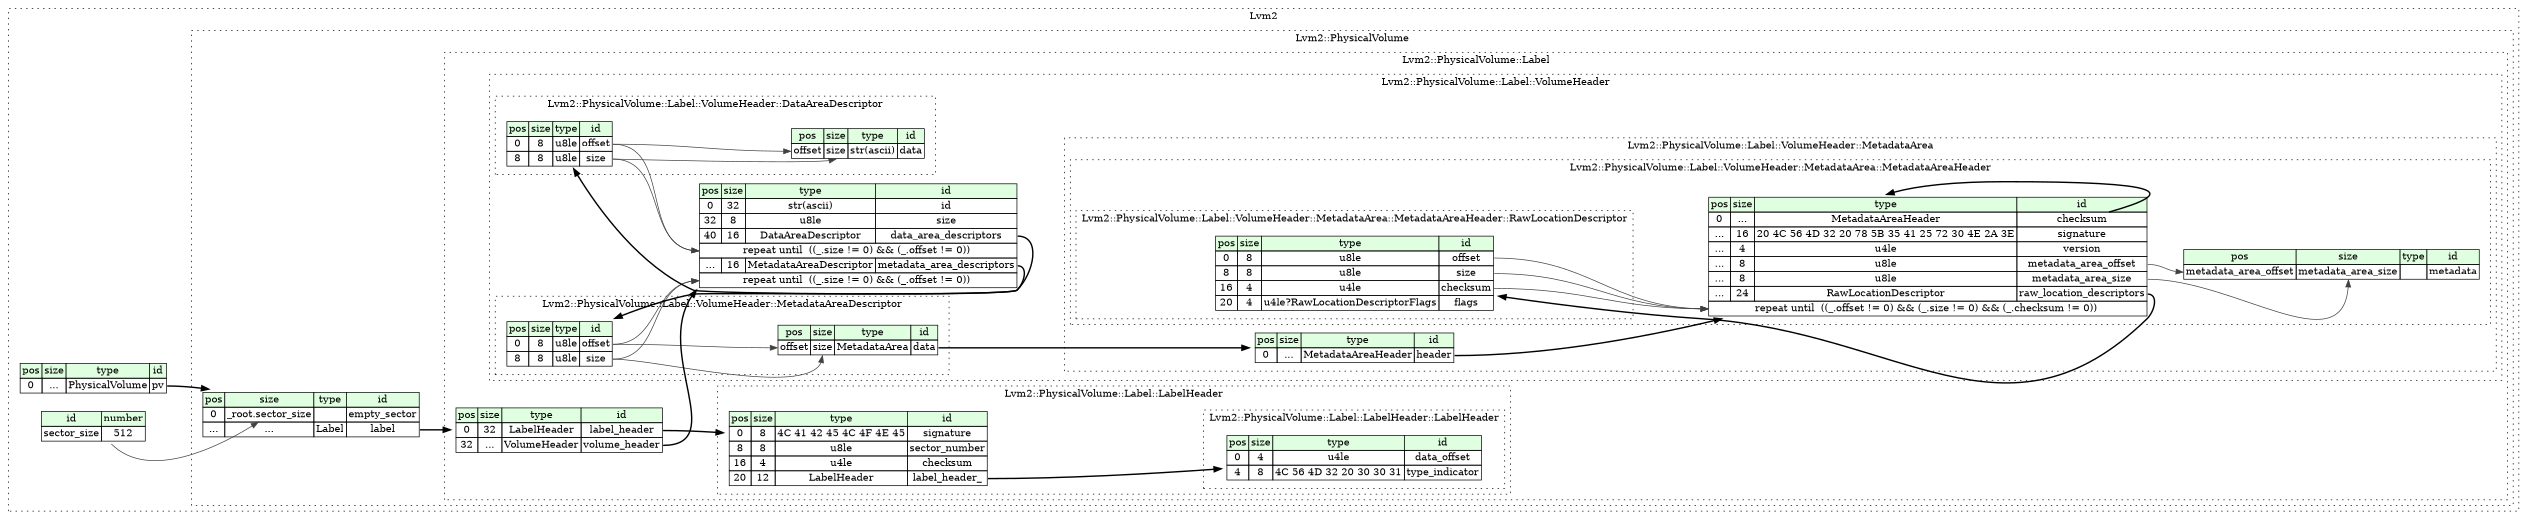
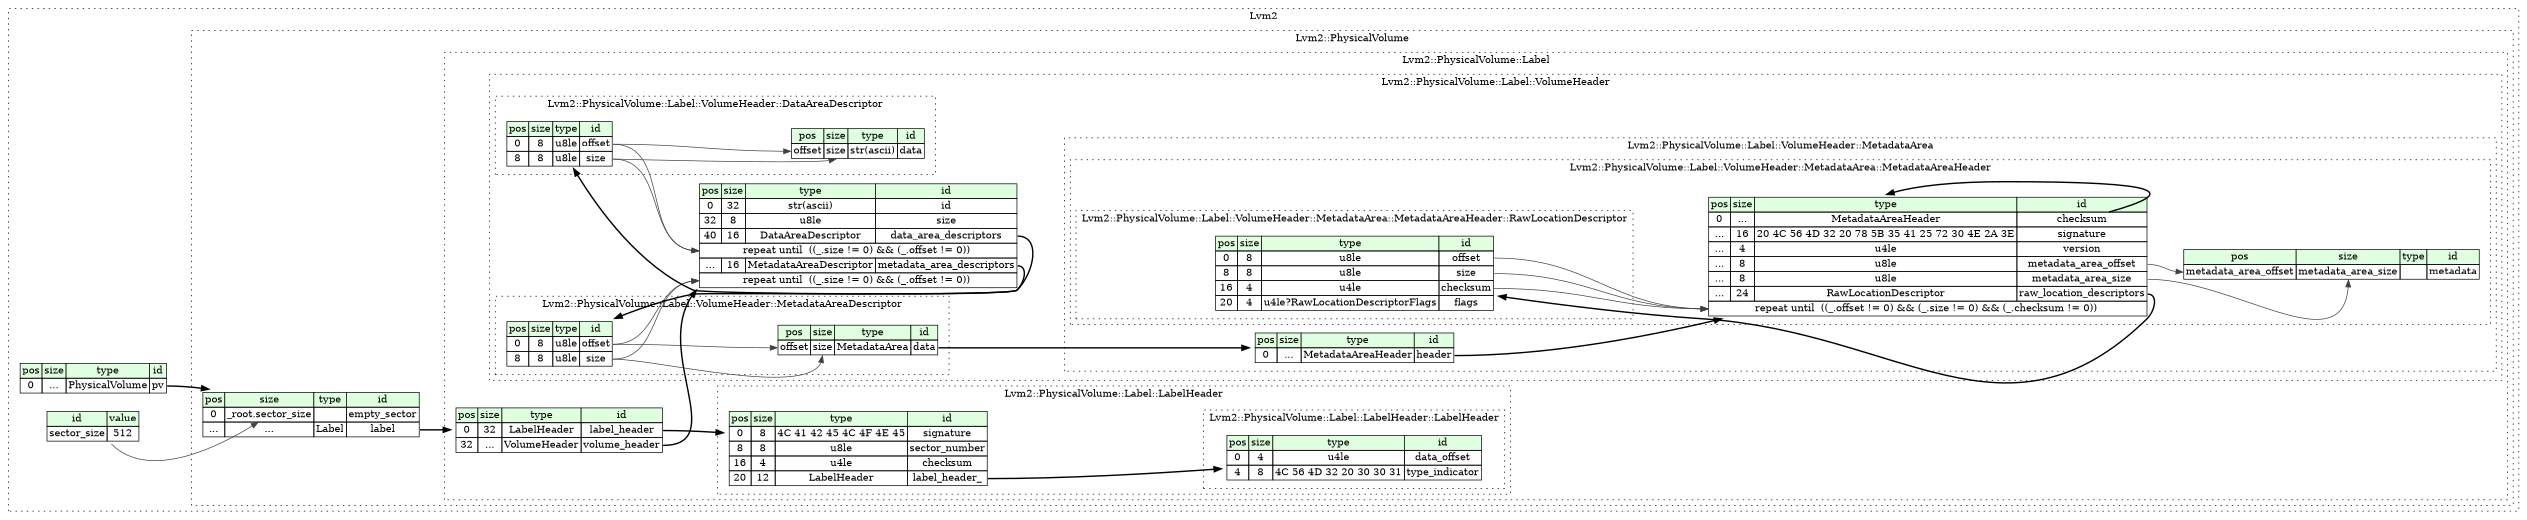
(123, 419) -> (123, 419)
